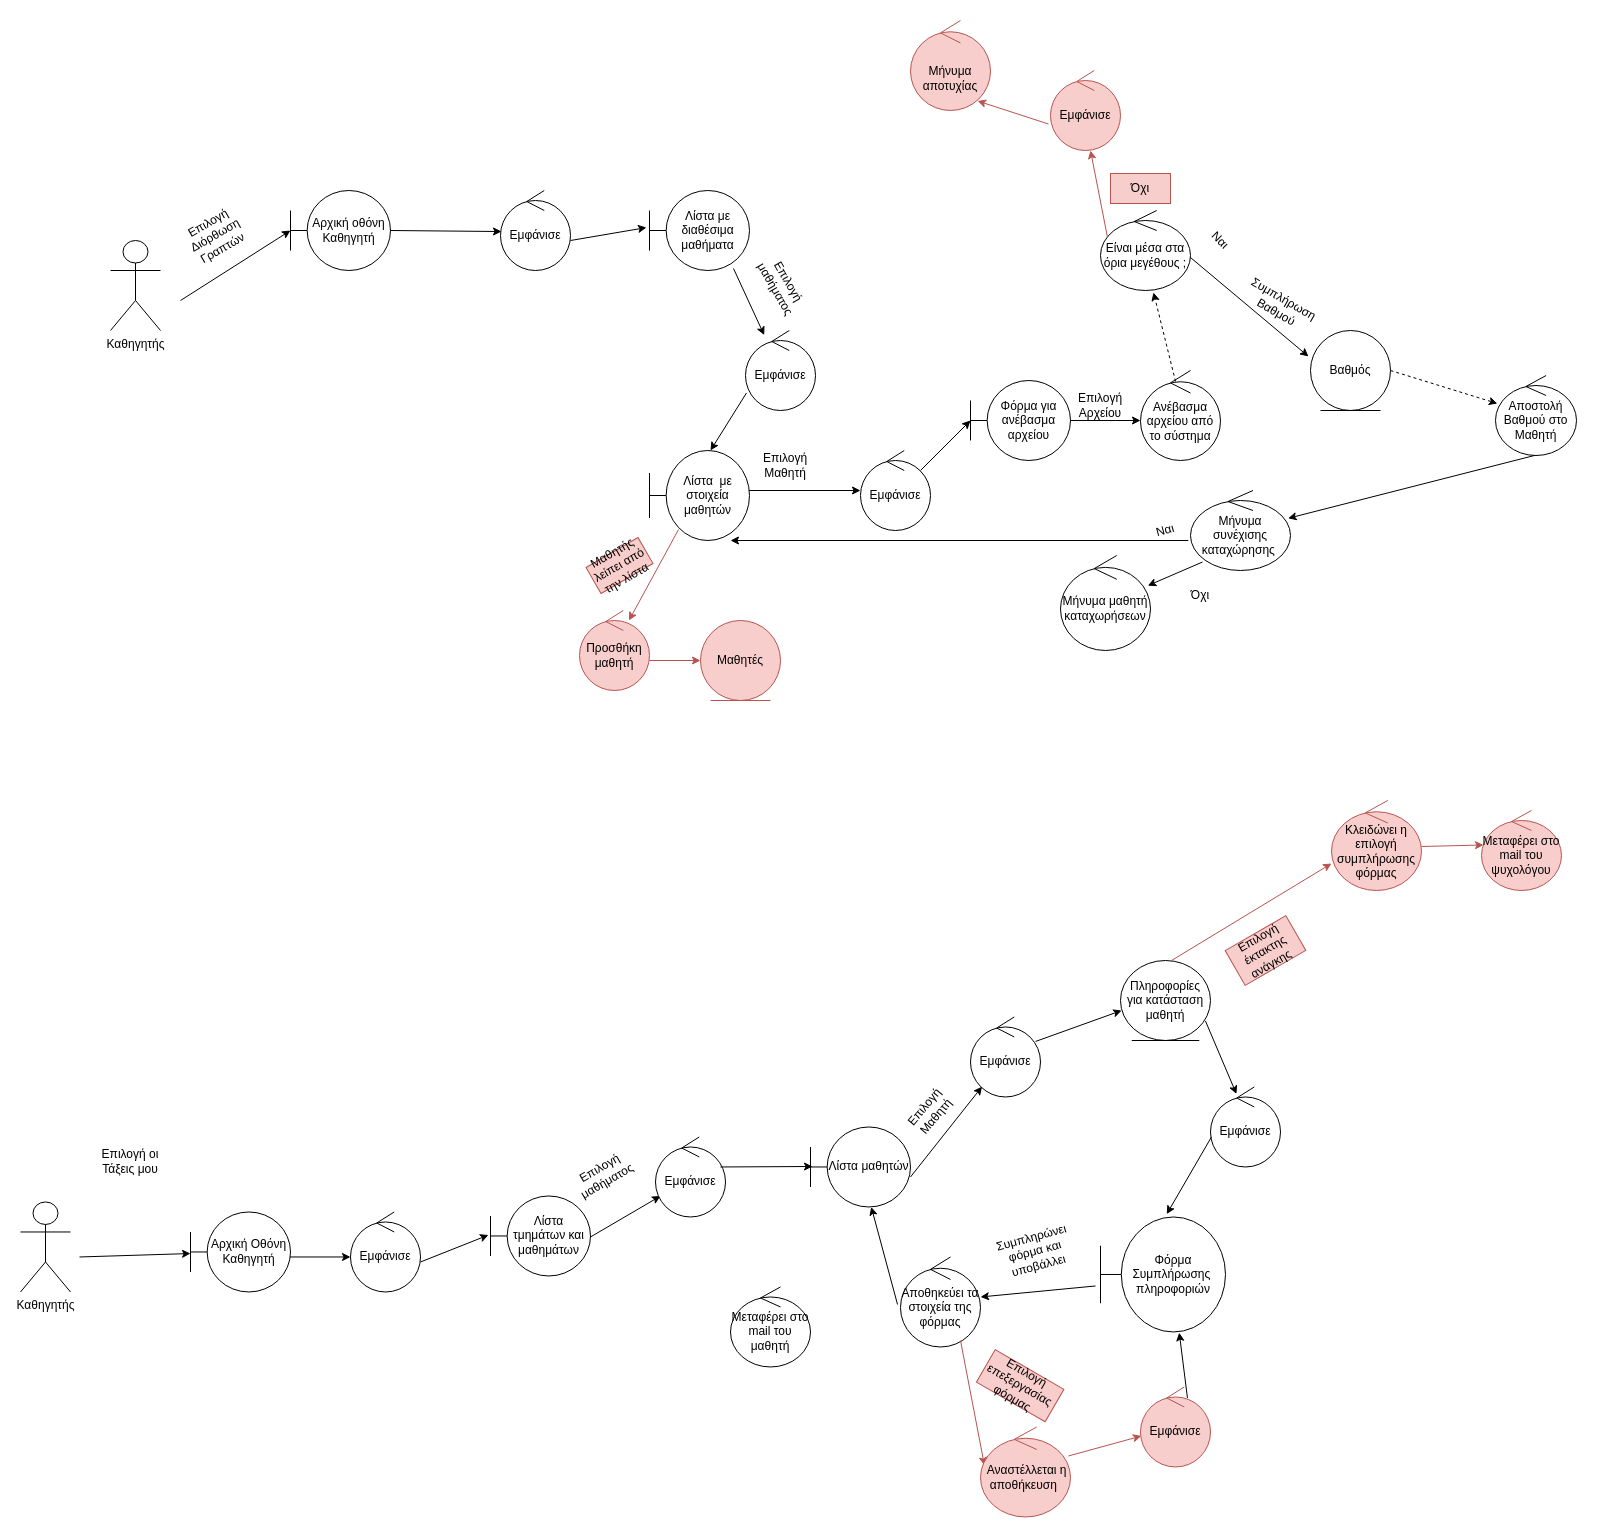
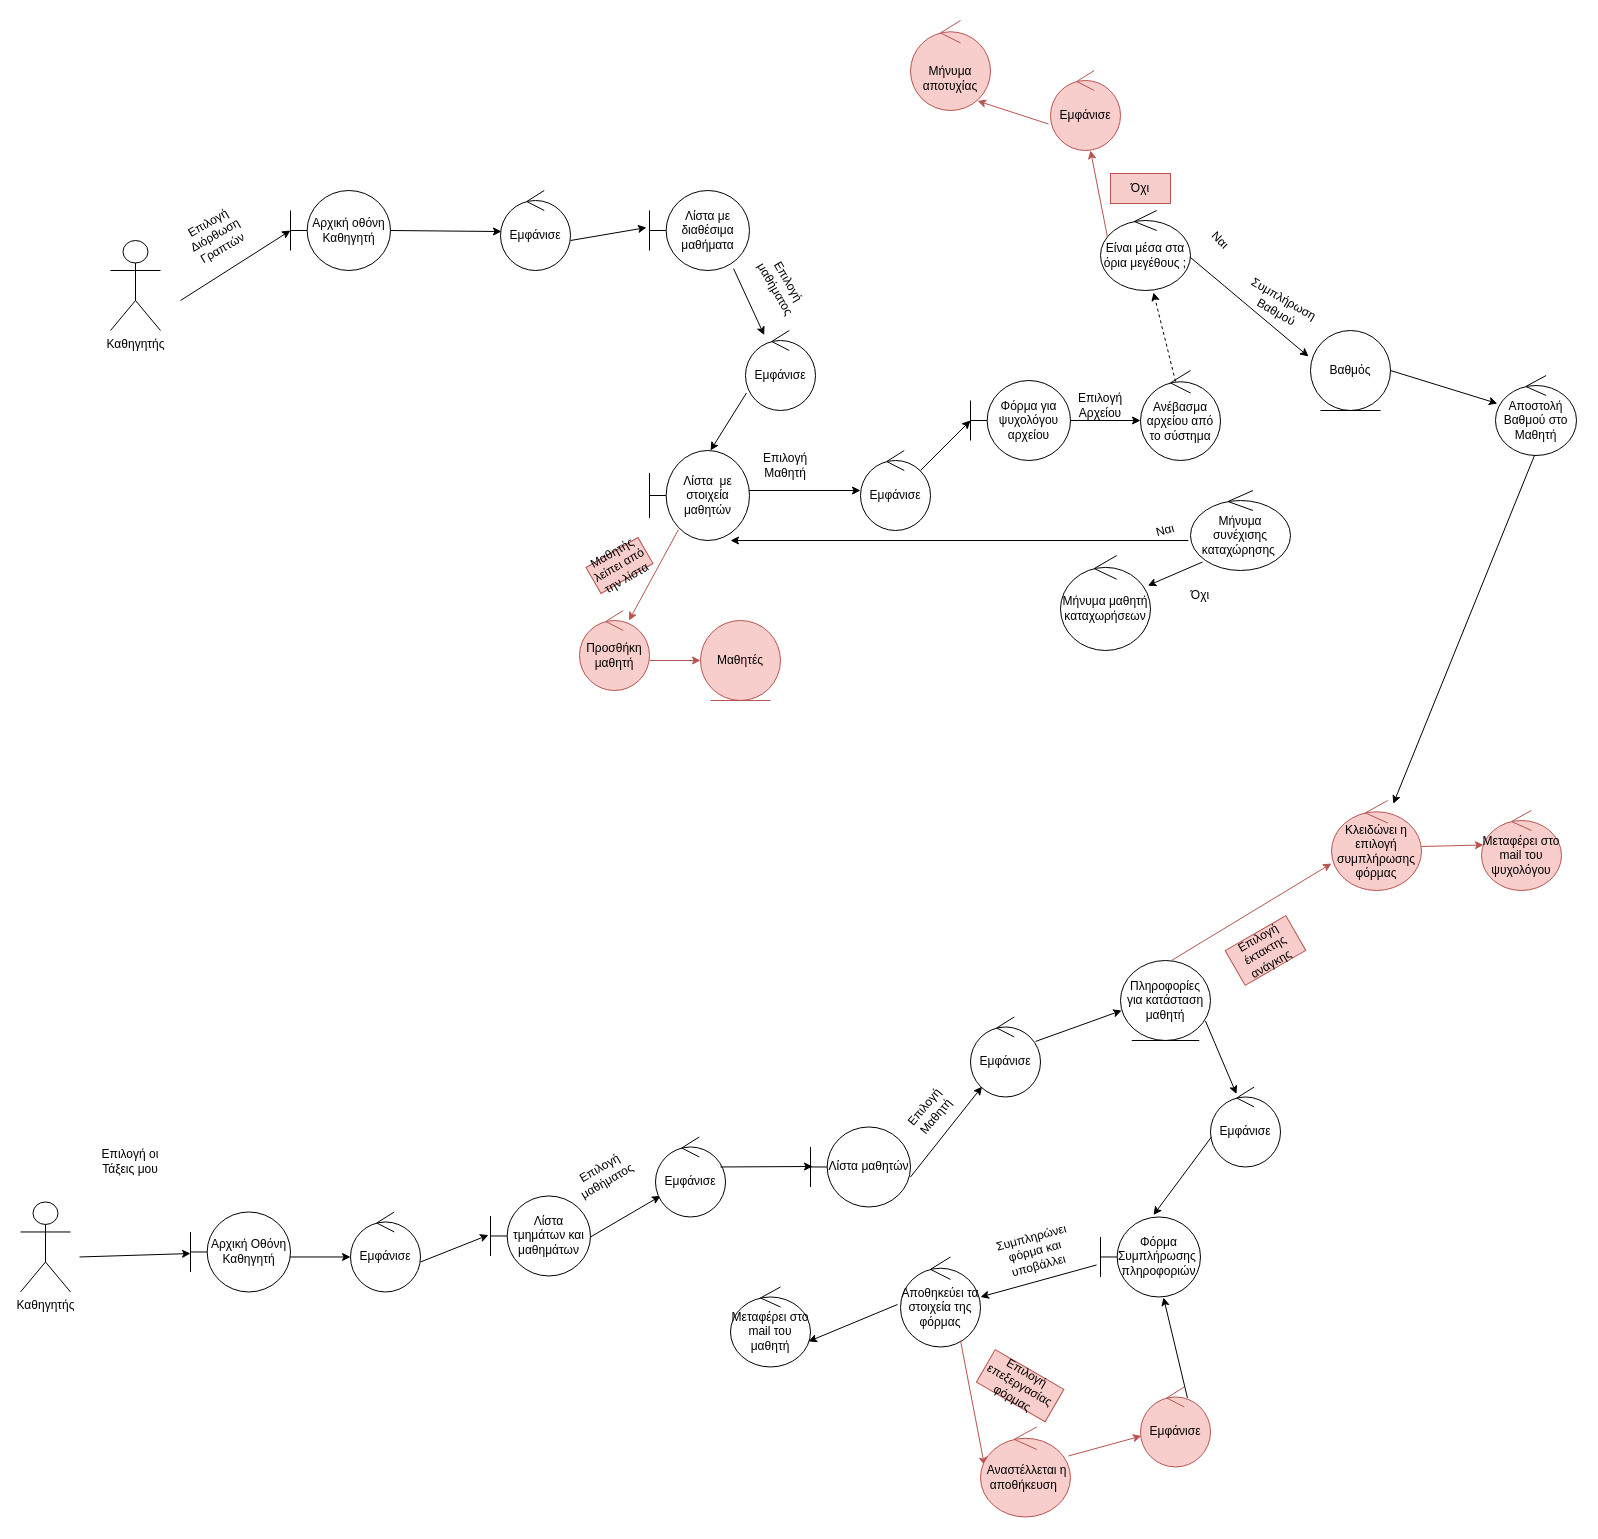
(1440, 386) -> (1440, 386)
(1029, 421) -> (1029, 421)
(1415, 486) -> (1465, 626)
(885, 1259) -> (856, 1322)
(1163, 1274) -> (1151, 1257)
